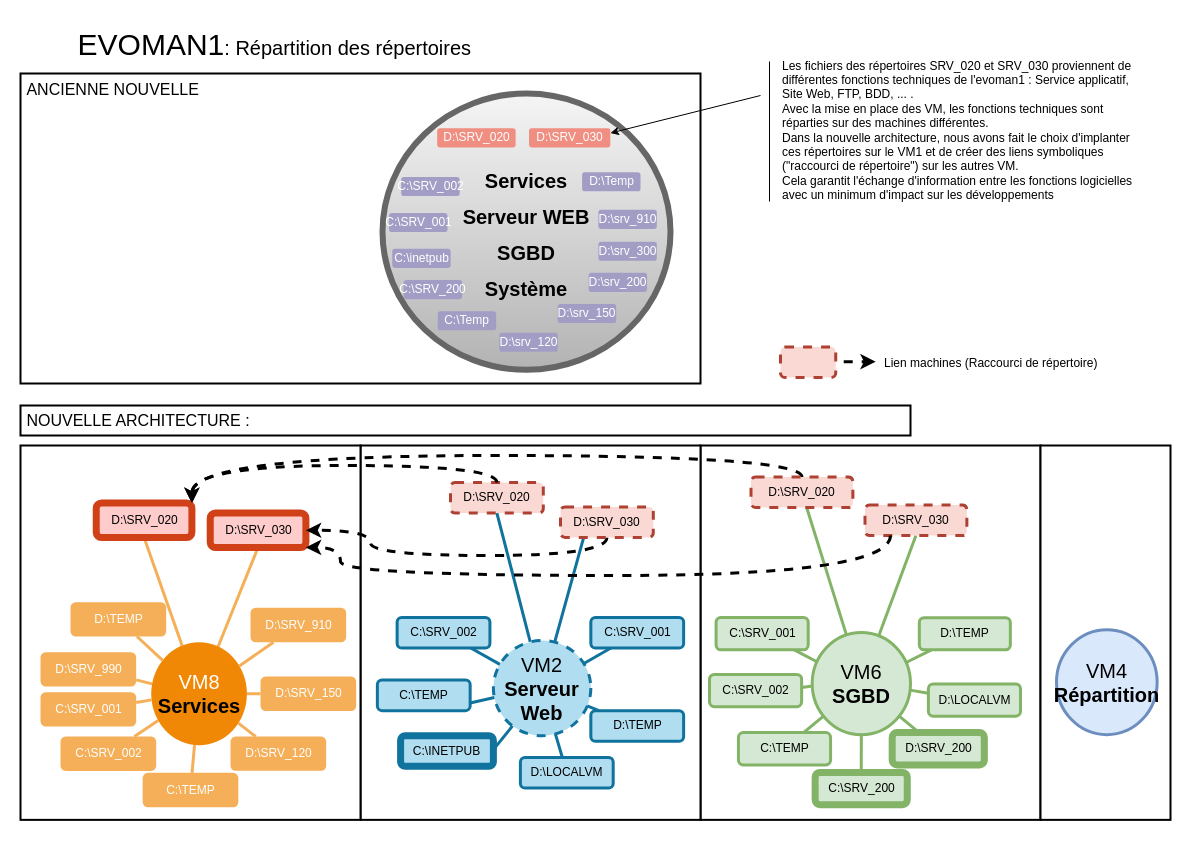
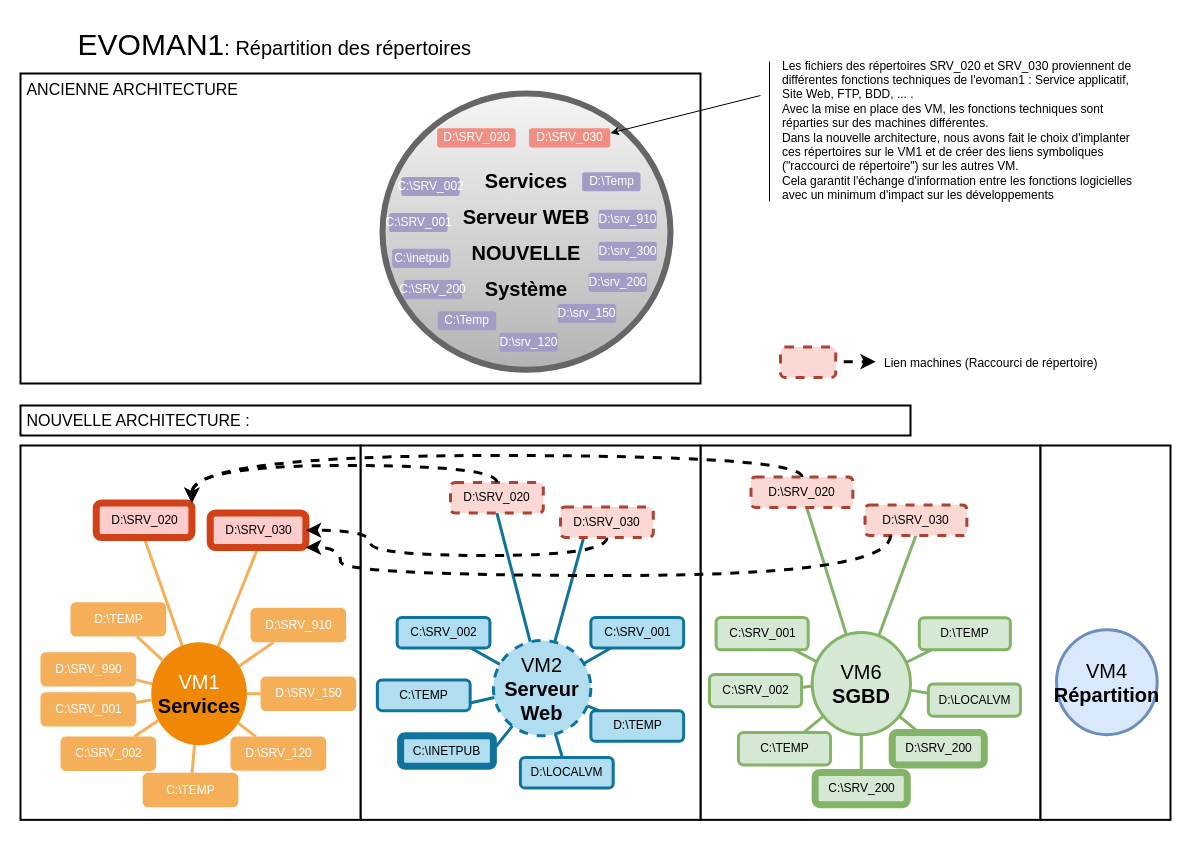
(97, 90) -> (115, 90)
(527, 232) -> (527, 232)
(200, 694) -> (200, 694)
